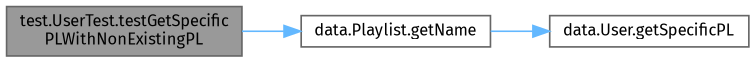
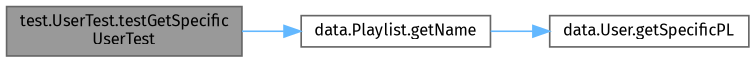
(124, 31) -> (124, 31)
